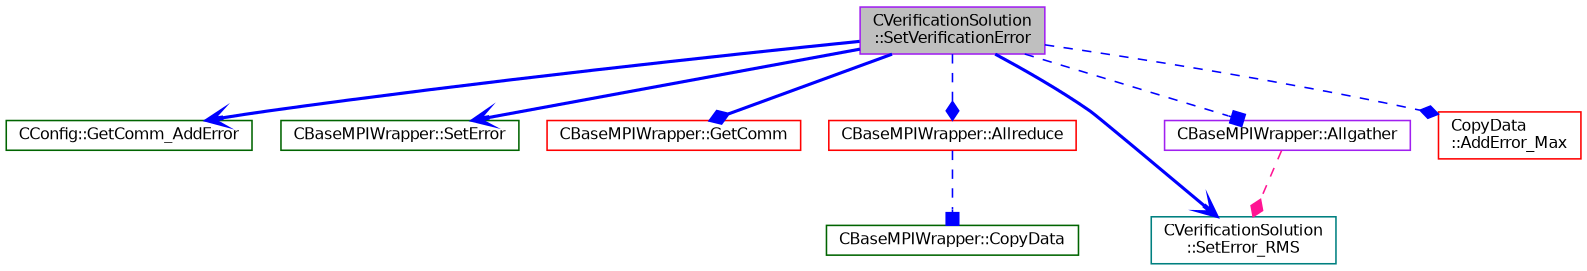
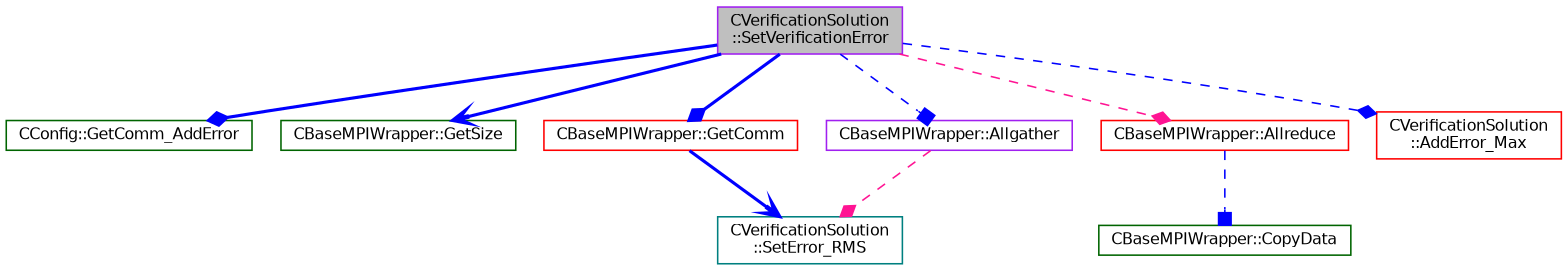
(540, 76) -> (472, 80)
(952, 78) -> (1026, 85)
(1105, 123) -> (728, 179)
(400, 135) -> (398, 135)
(1510, 135) -> (1469, 135)
